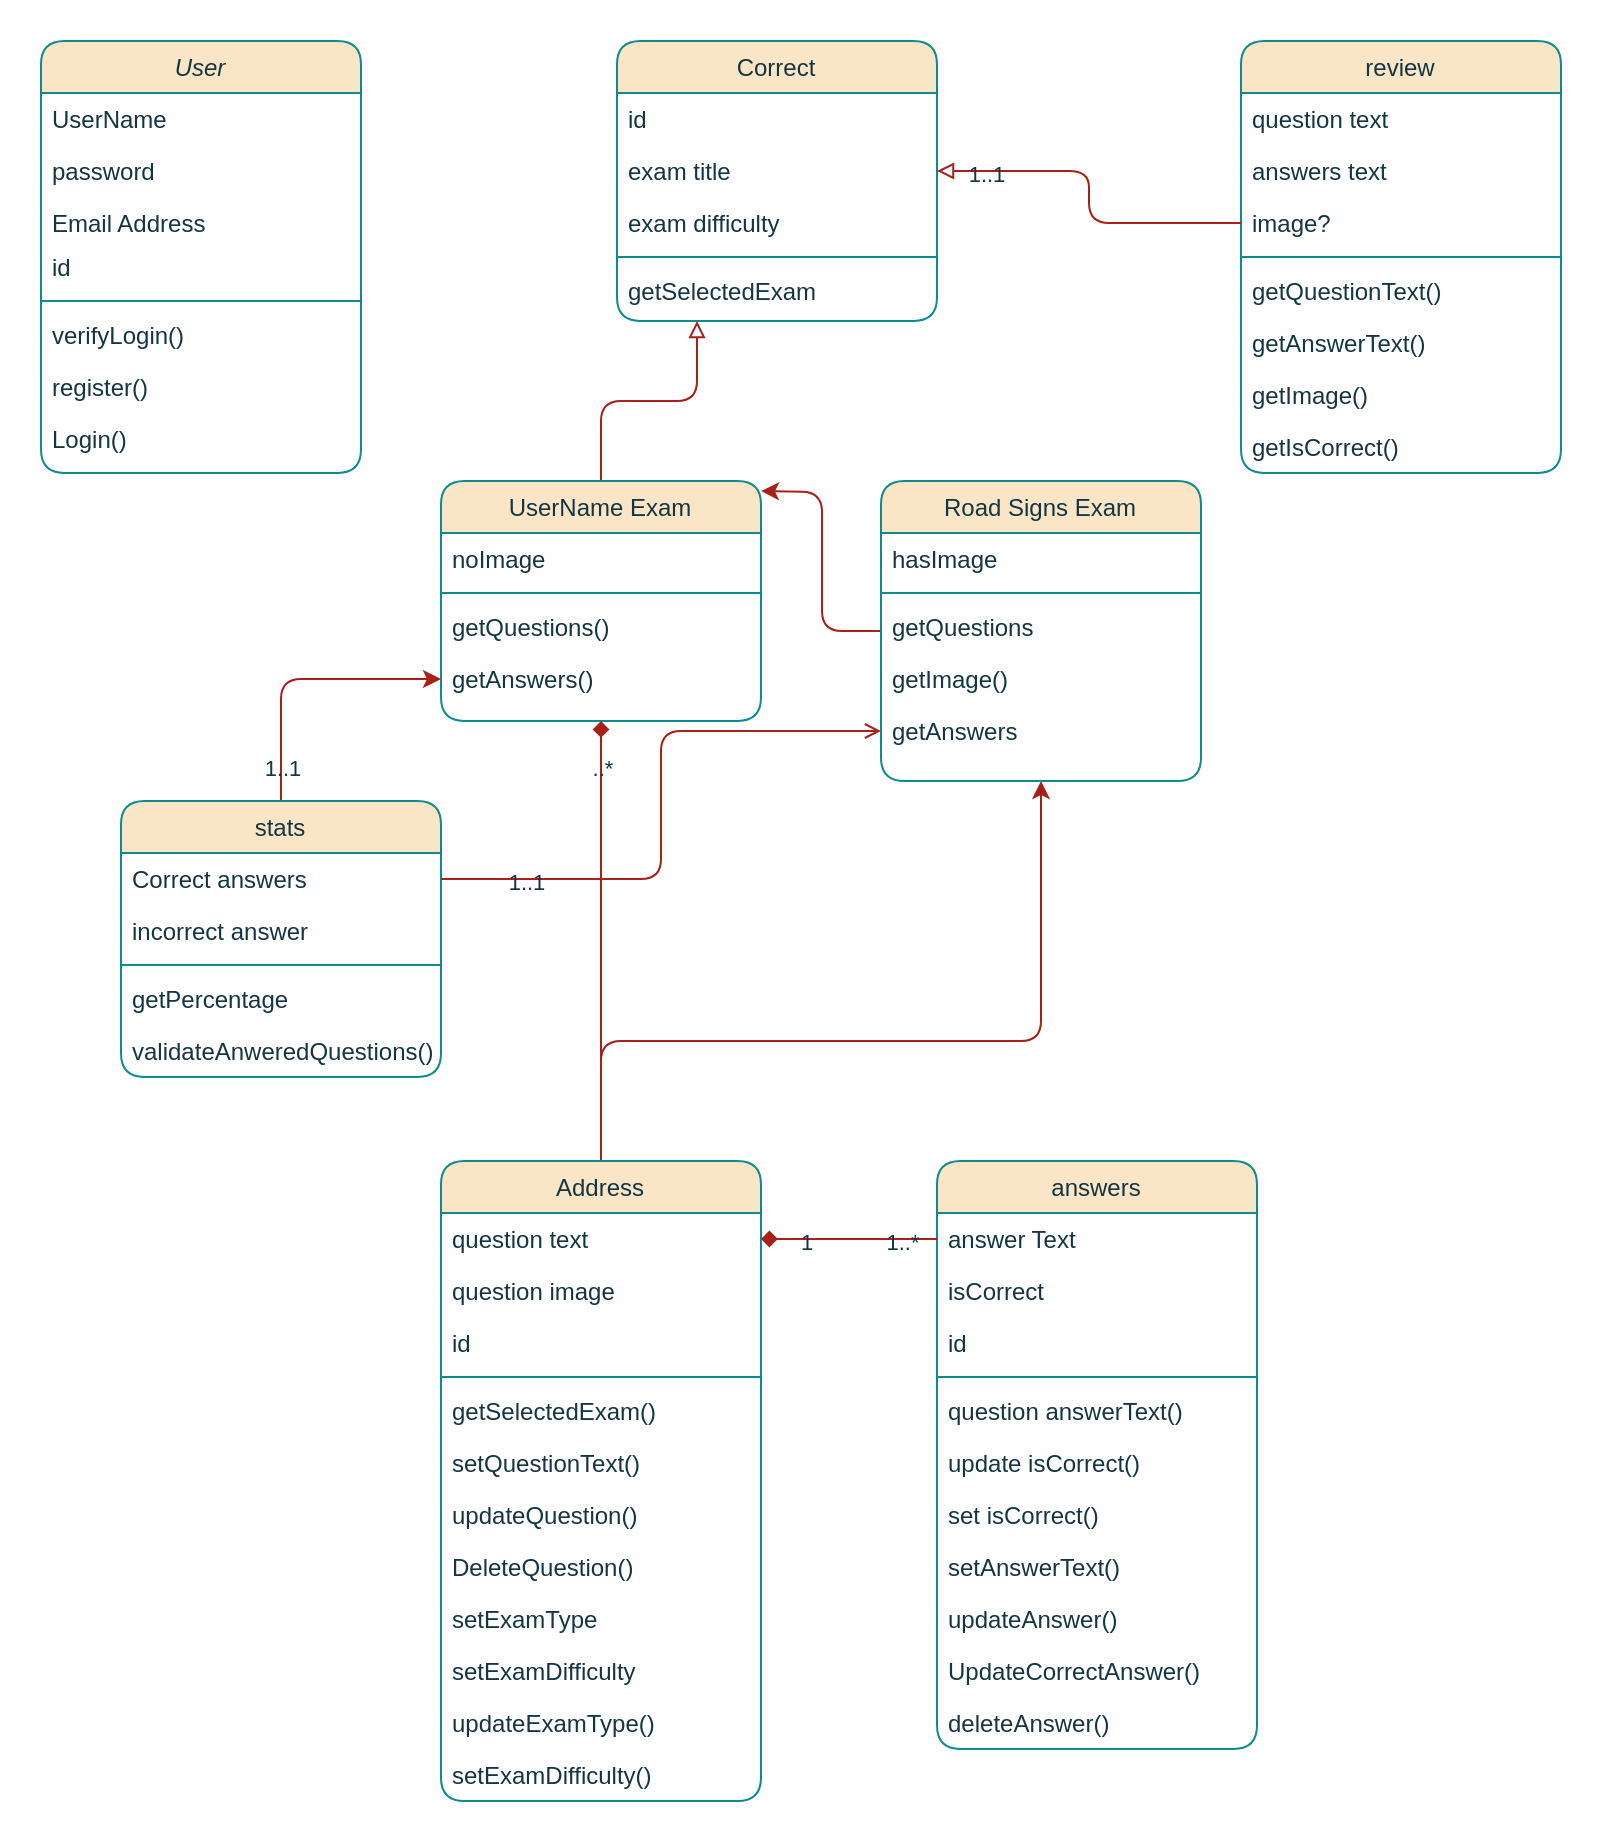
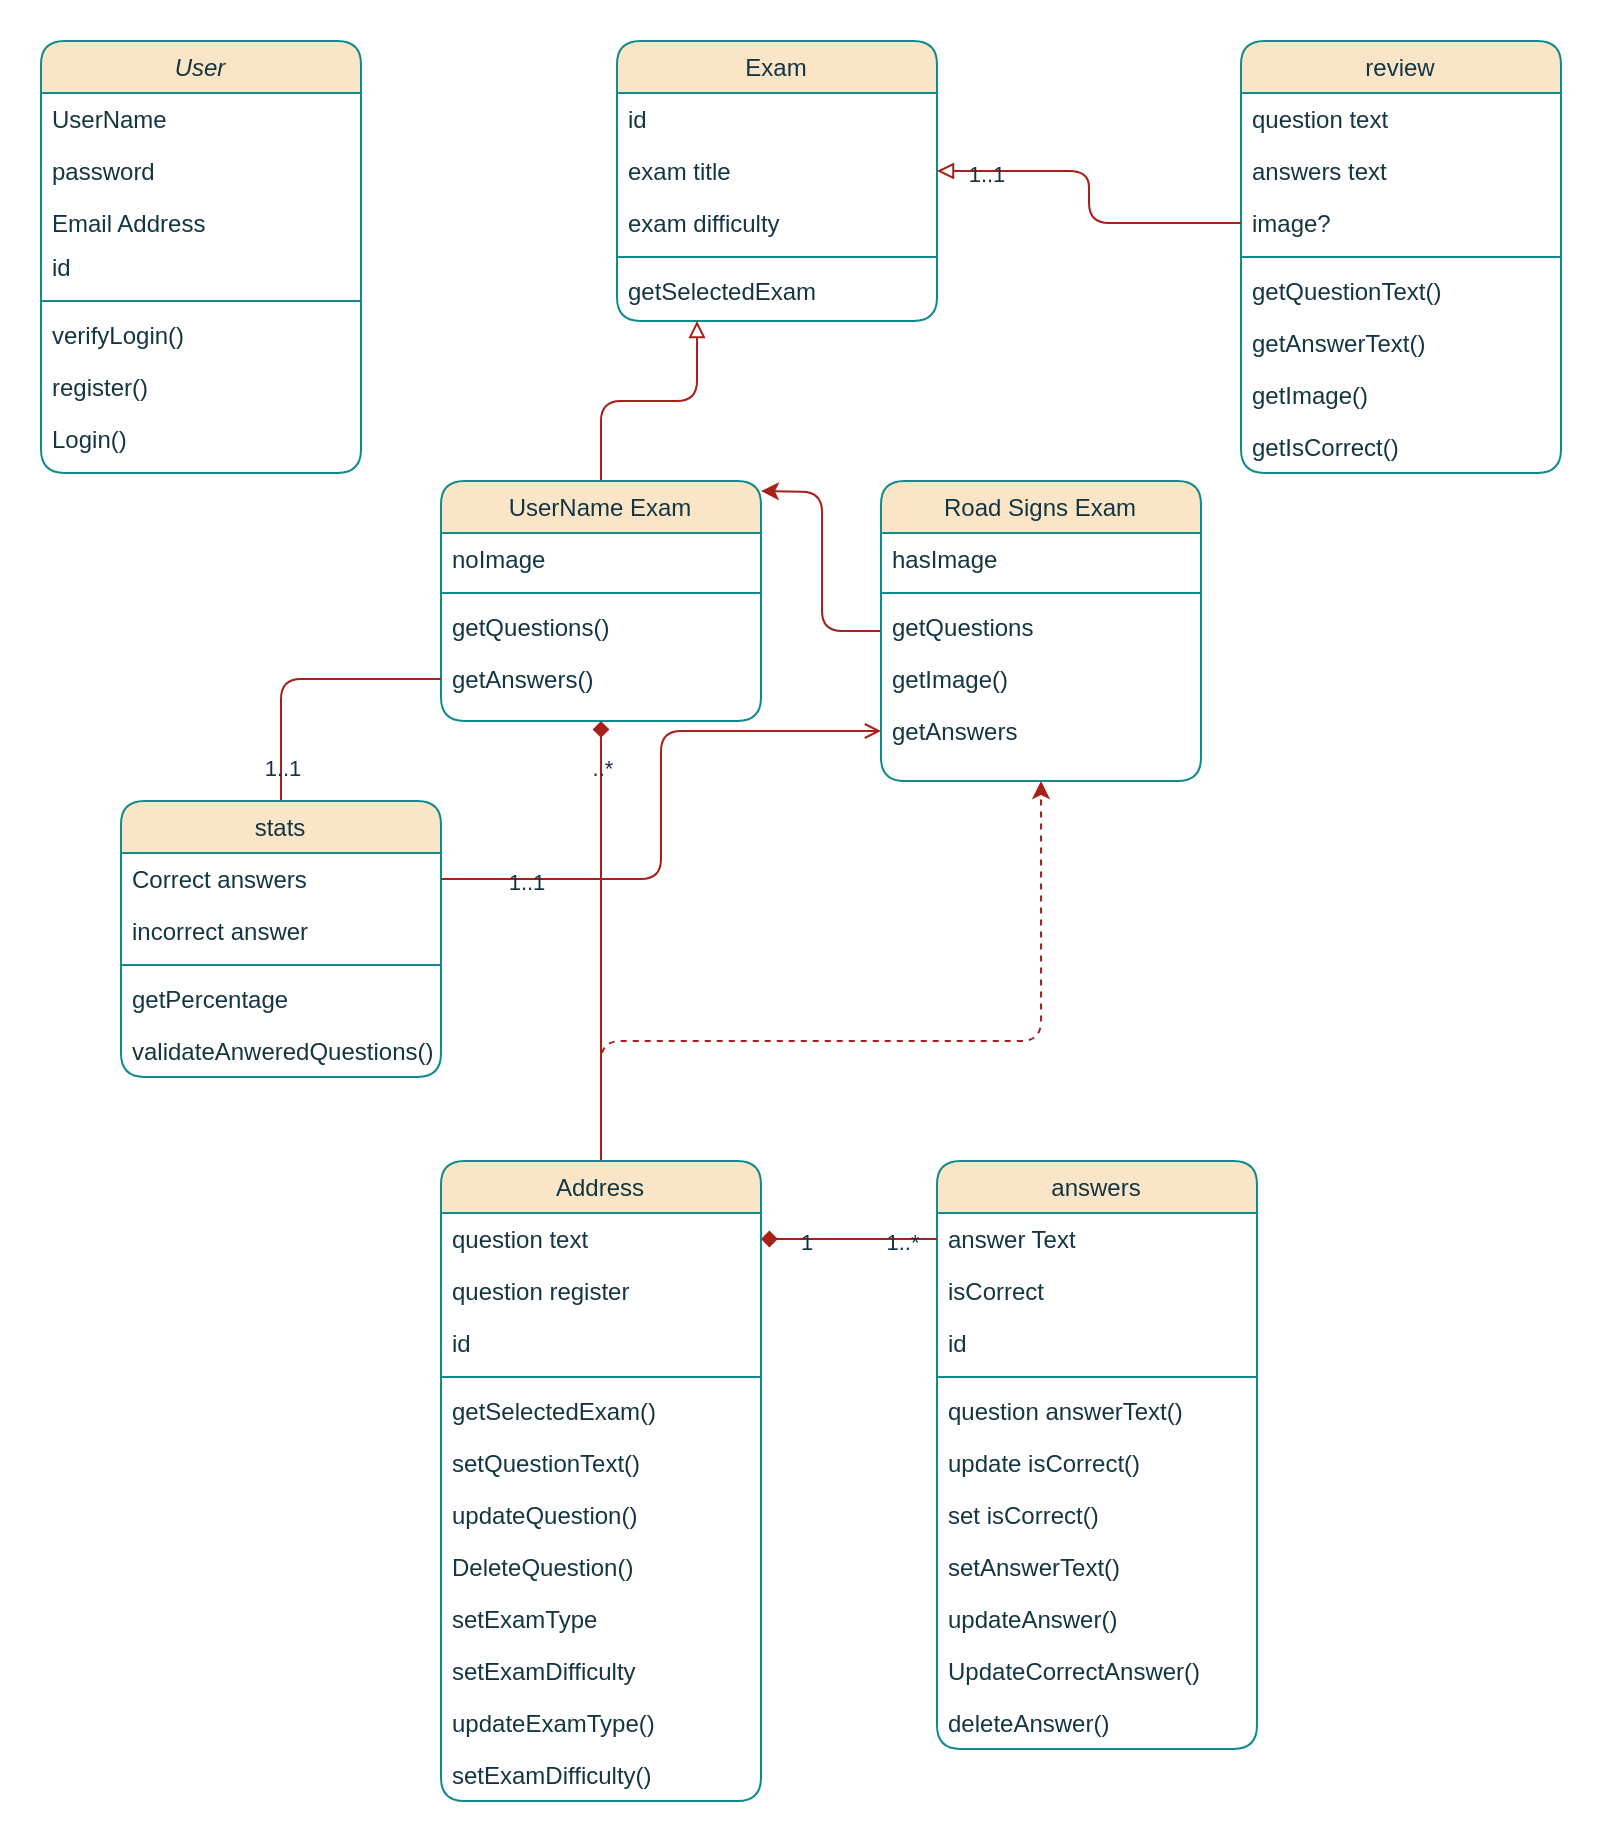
(776, 68) -> (776, 68)
(426, 679) -> (431, 679)
(940, 1041) -> (940, 1041)
(537, 1292) -> (557, 1292)
